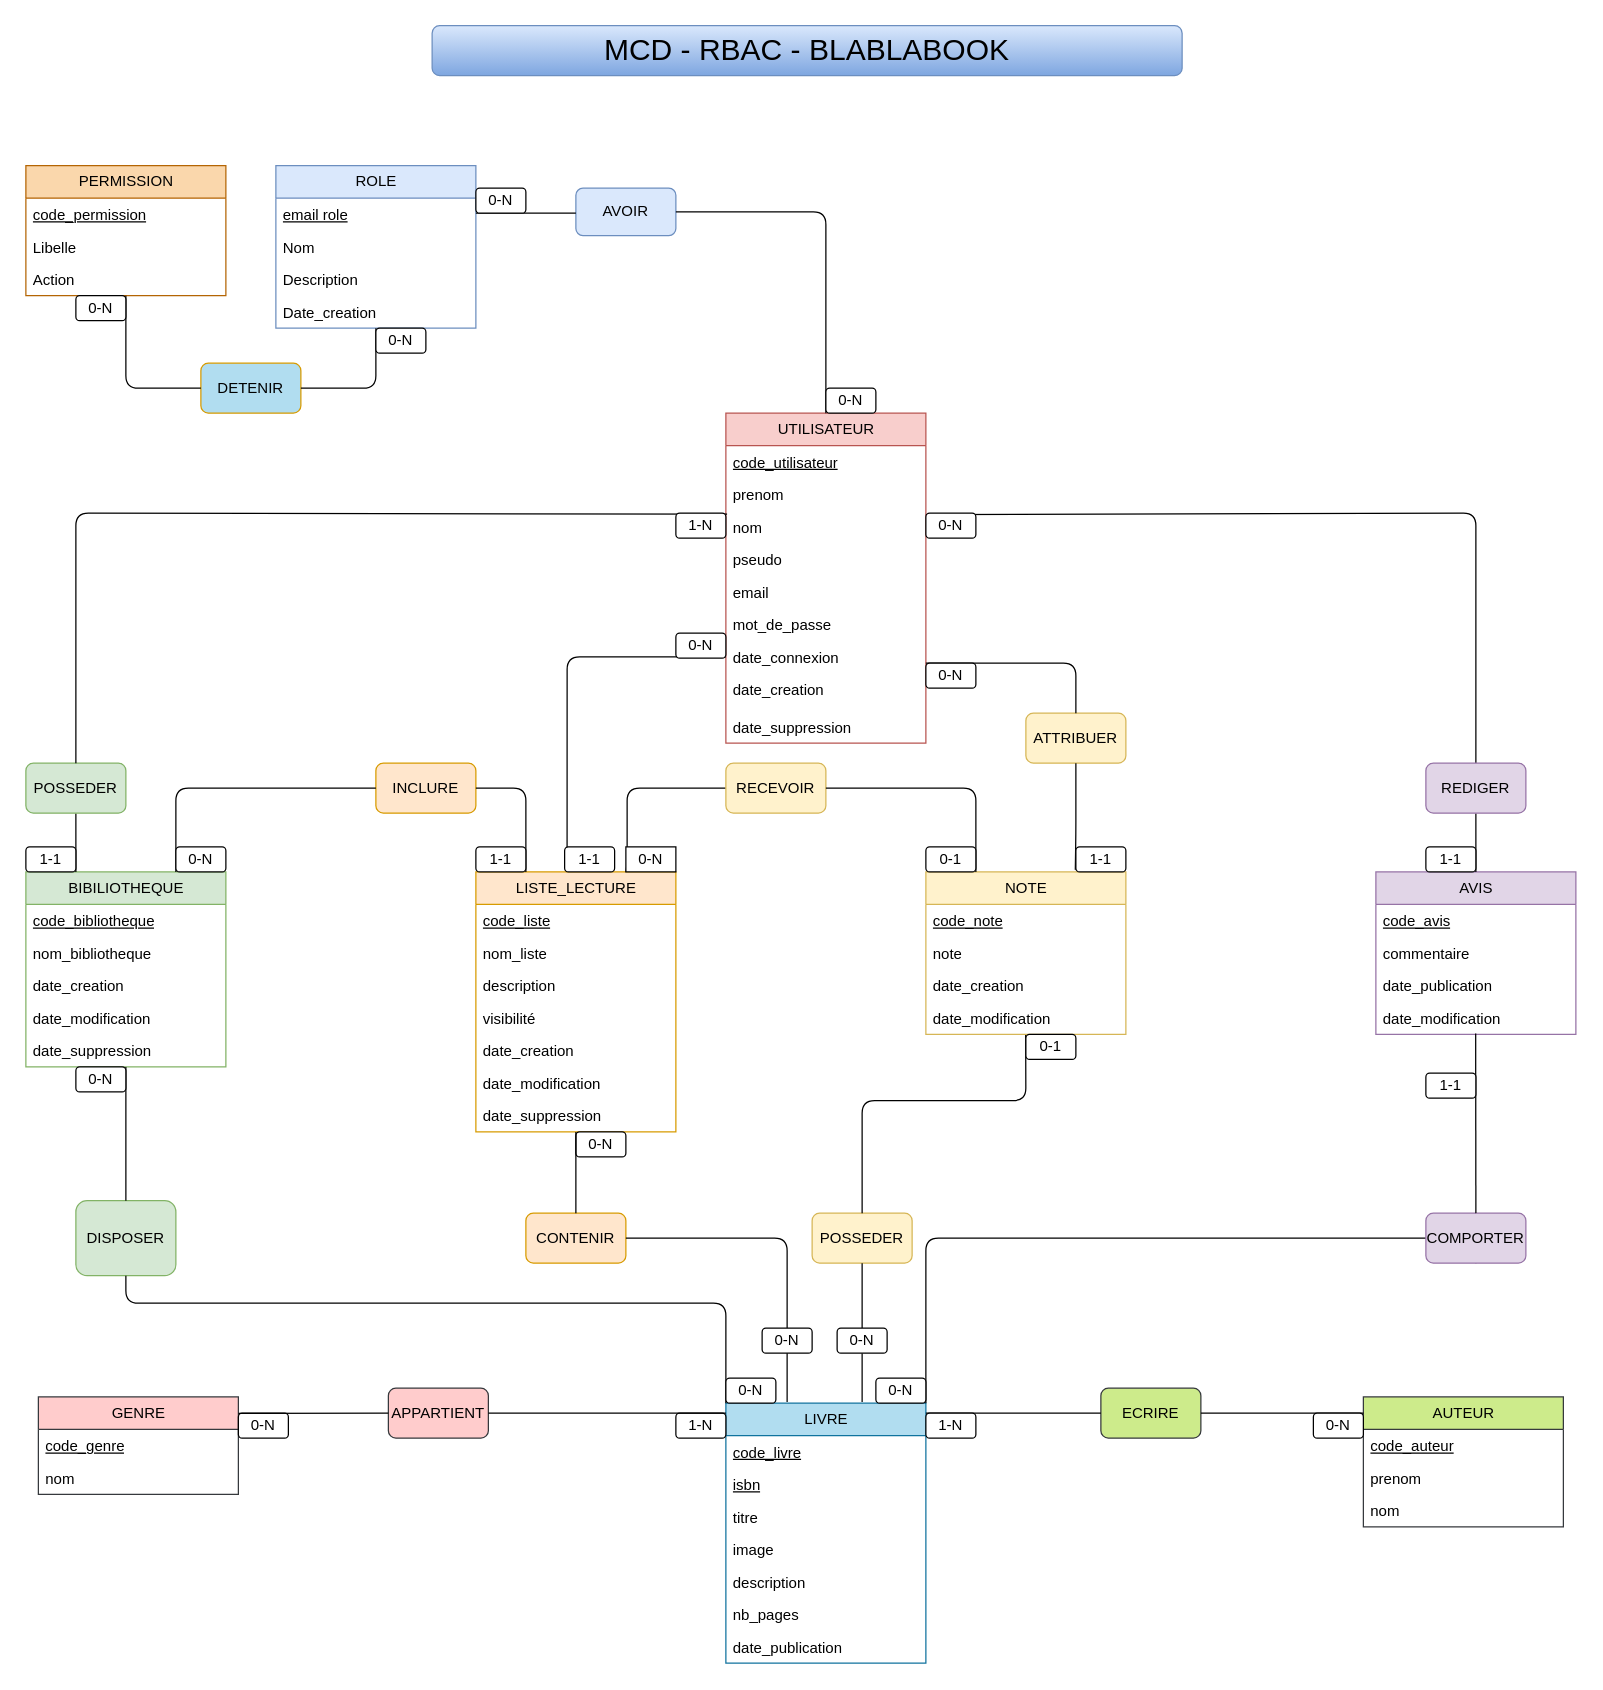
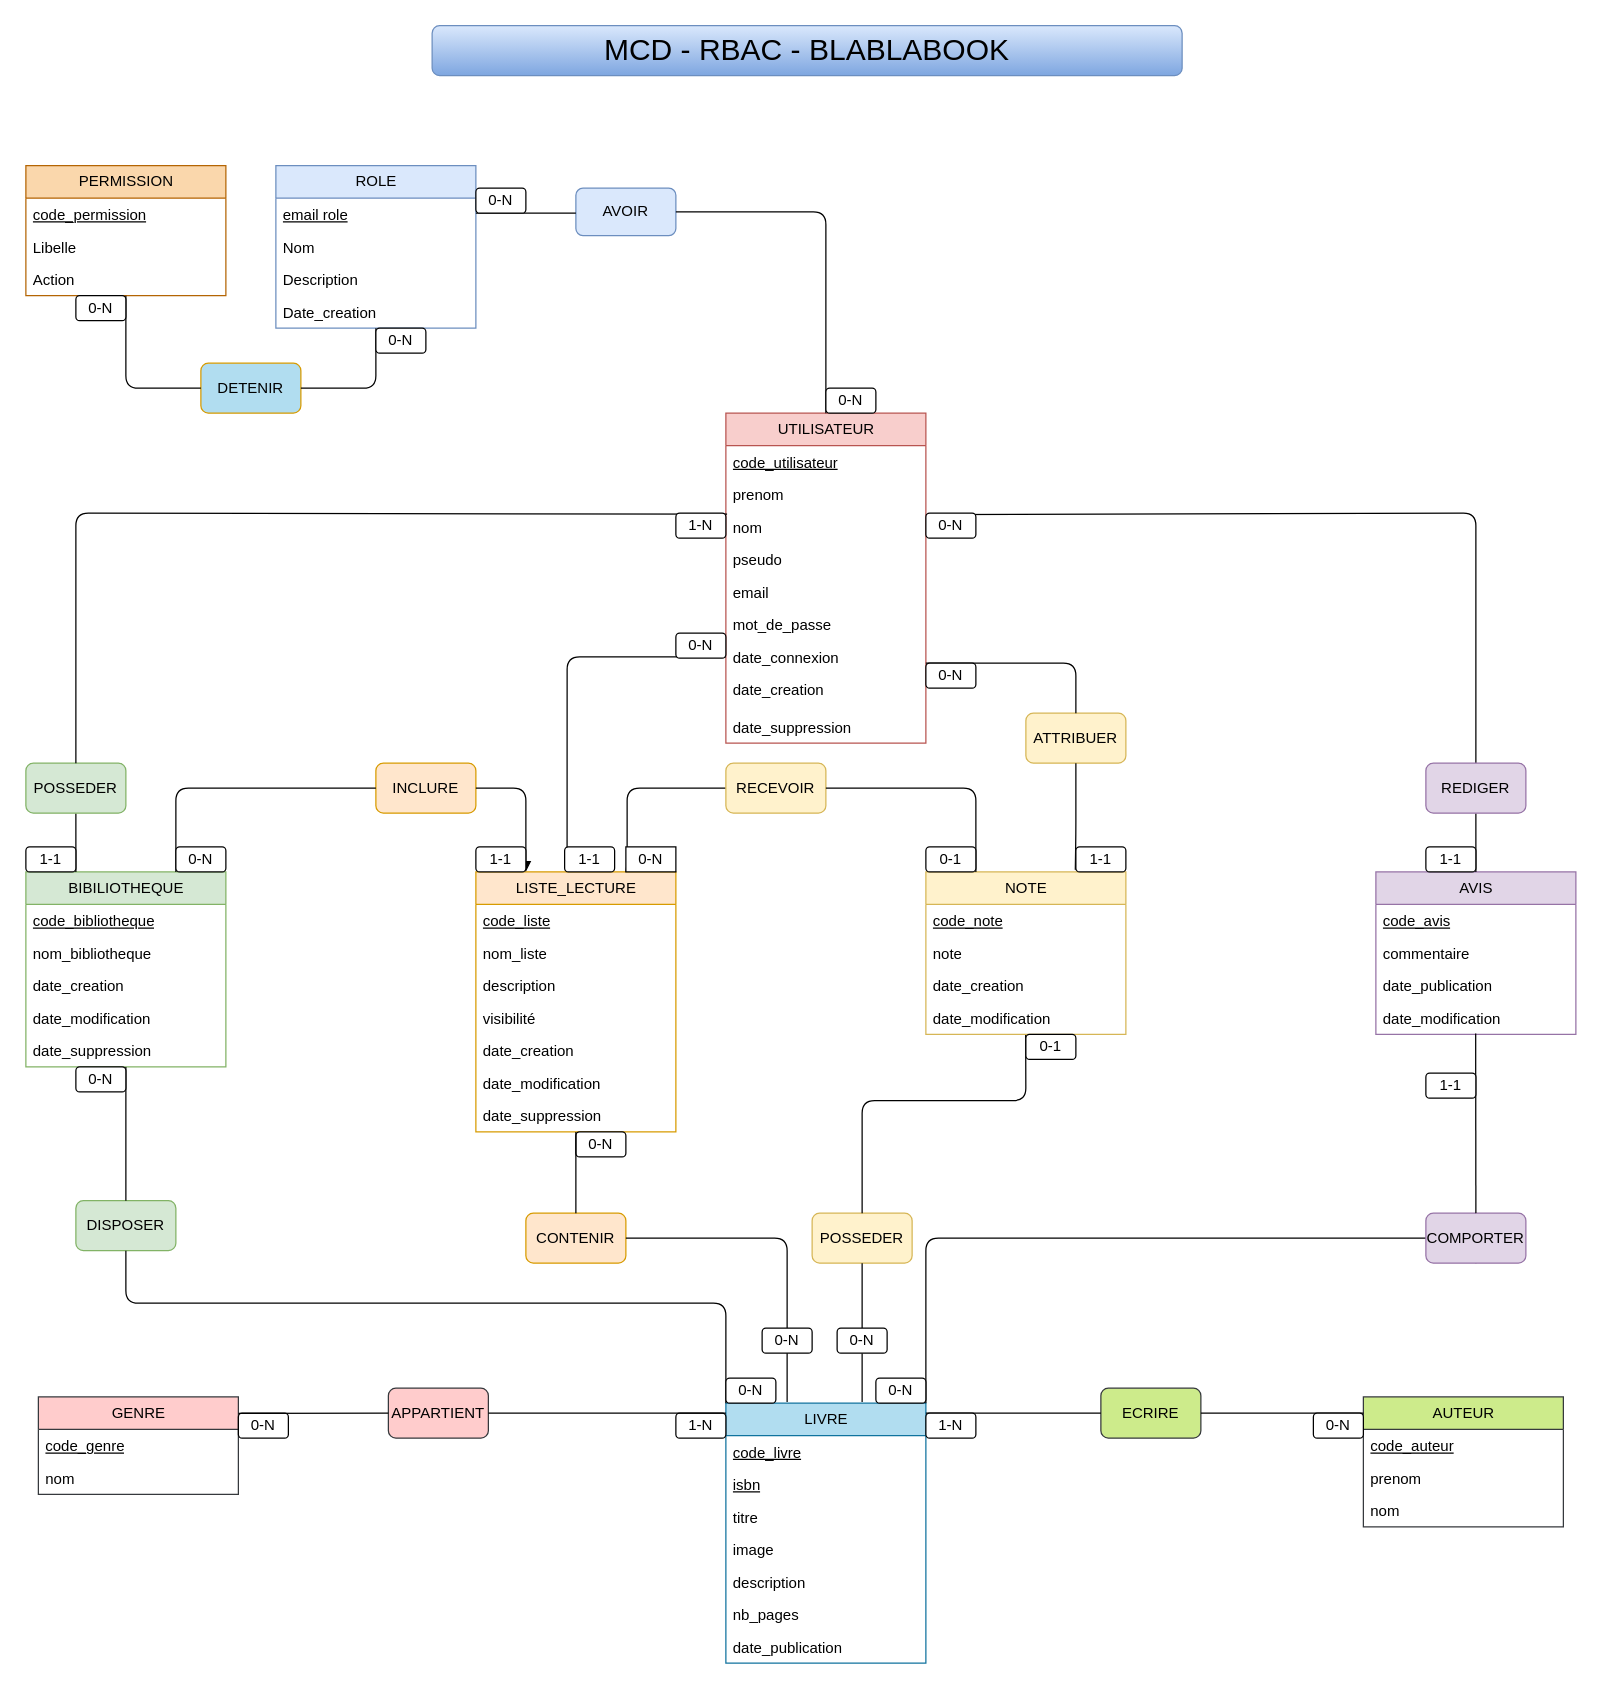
(526, 864) -> (526, 860)
(126, 1238) -> (126, 1226)
